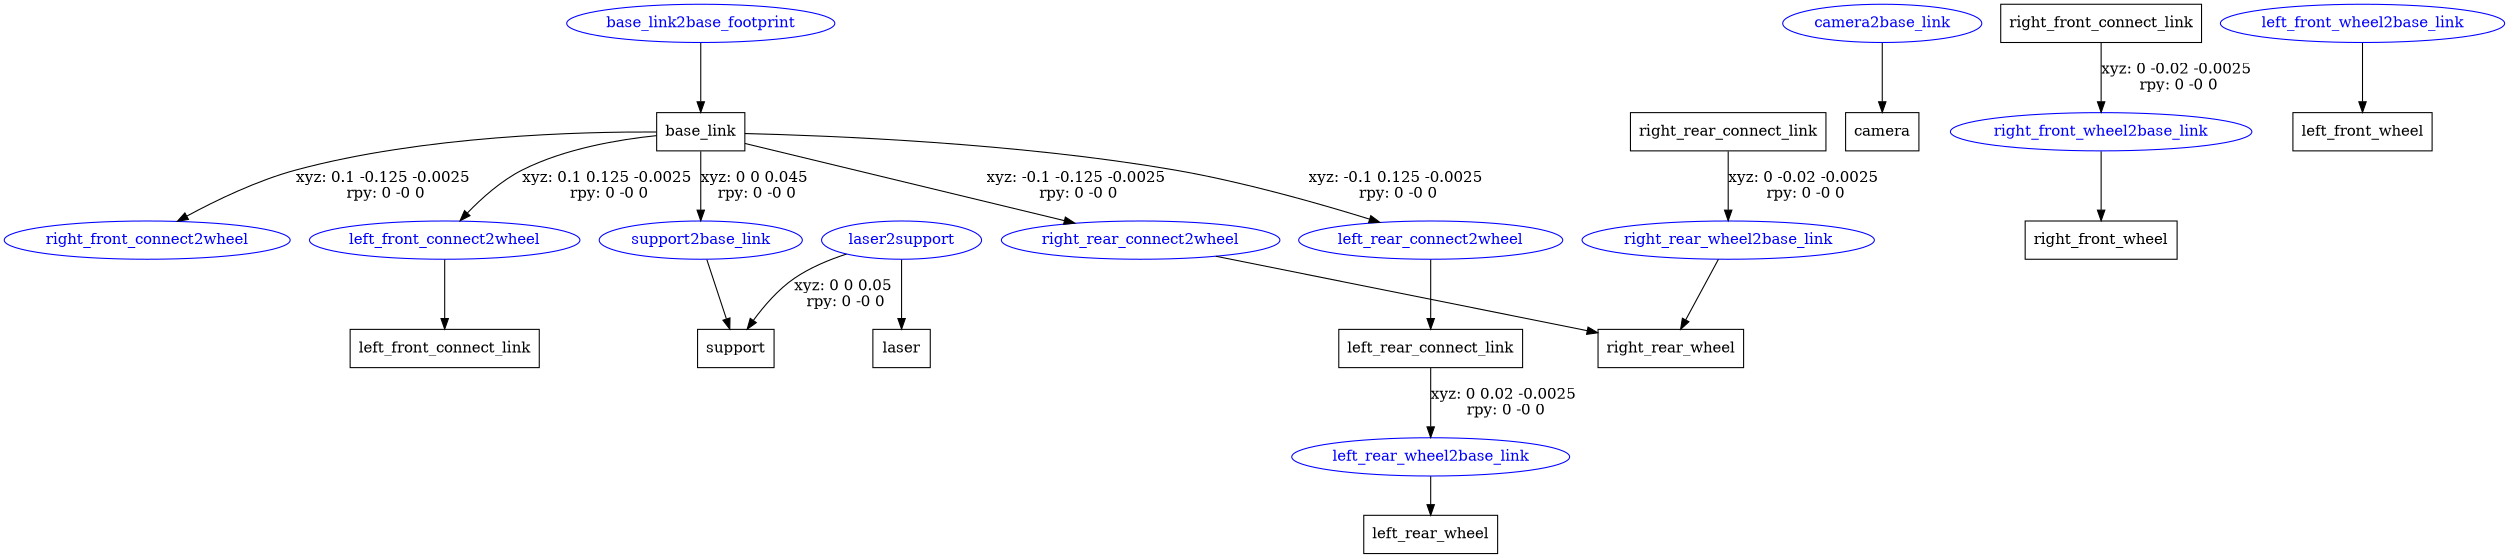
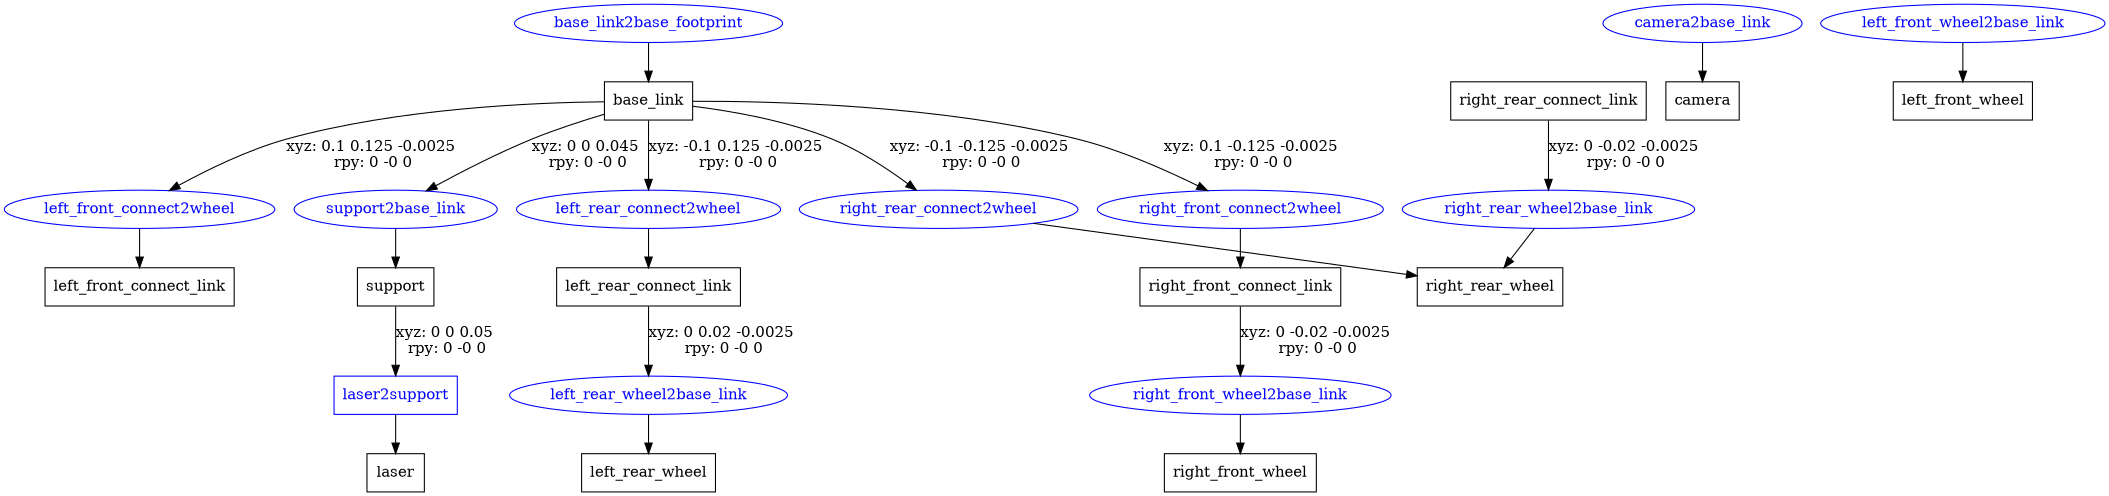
(902, 240) -> (396, 395)
none -> (1240, 243)
(794, 279) -> (396, 336)
